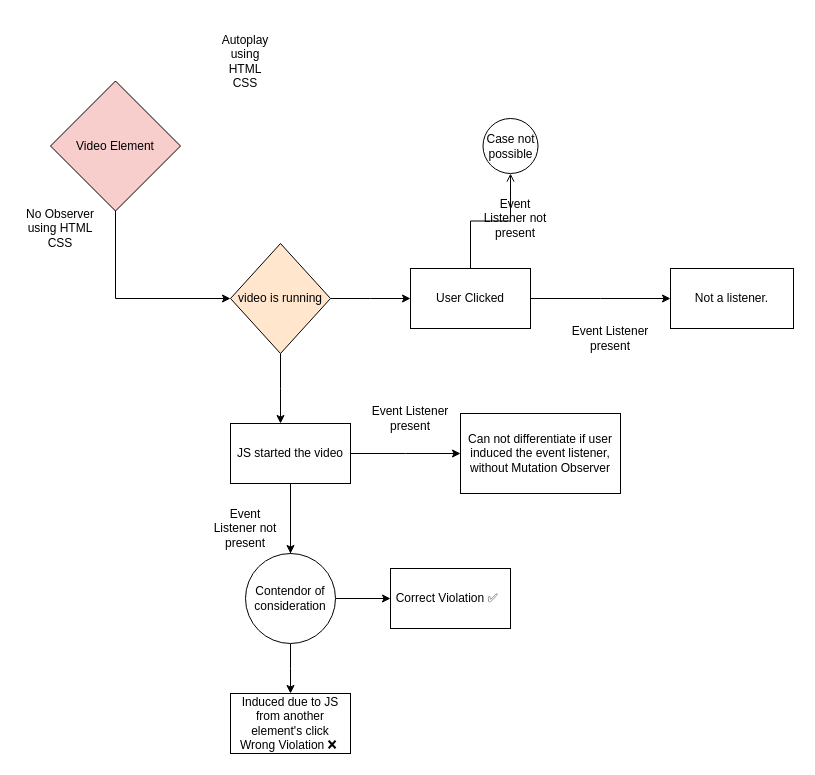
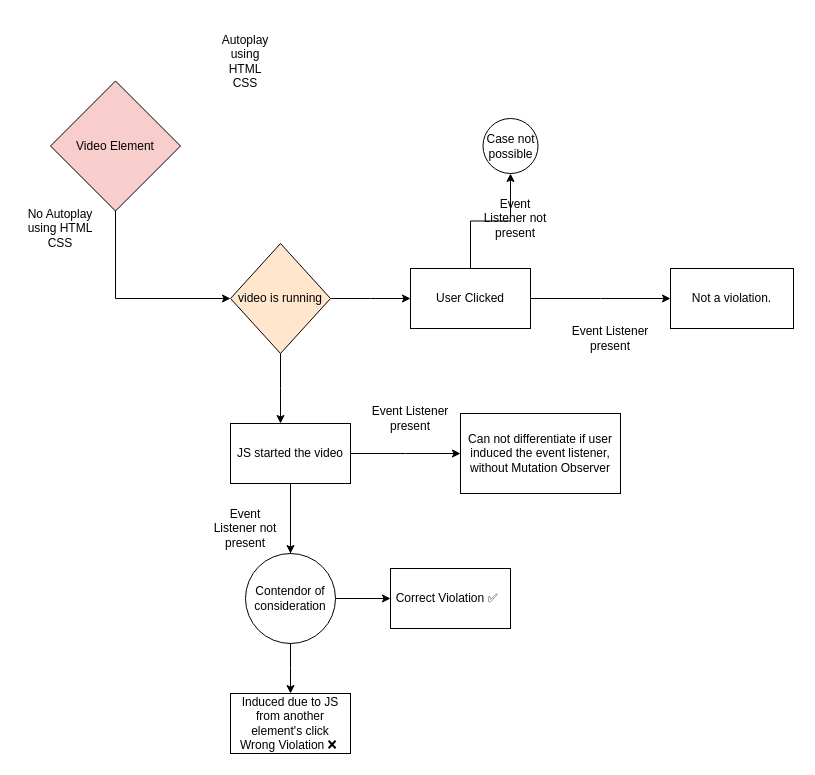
(511, 179) -> (511, 181)
(61, 229) -> (61, 229)
(732, 299) -> (732, 299)
